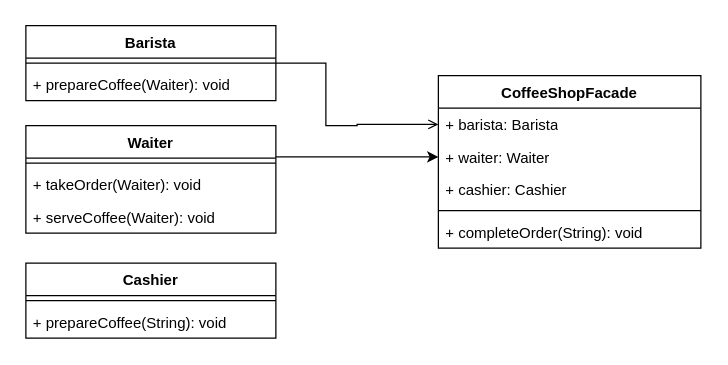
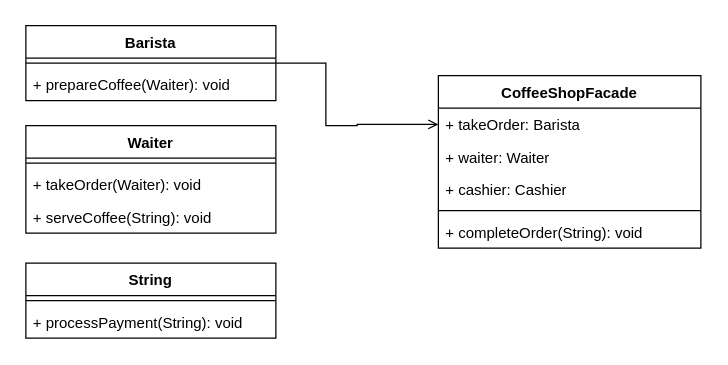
(511, 126) -> (522, 126)
(353, 157) -> none
(137, 218) -> (137, 218)
(151, 281) -> (151, 281)
(145, 323) -> (149, 323)
